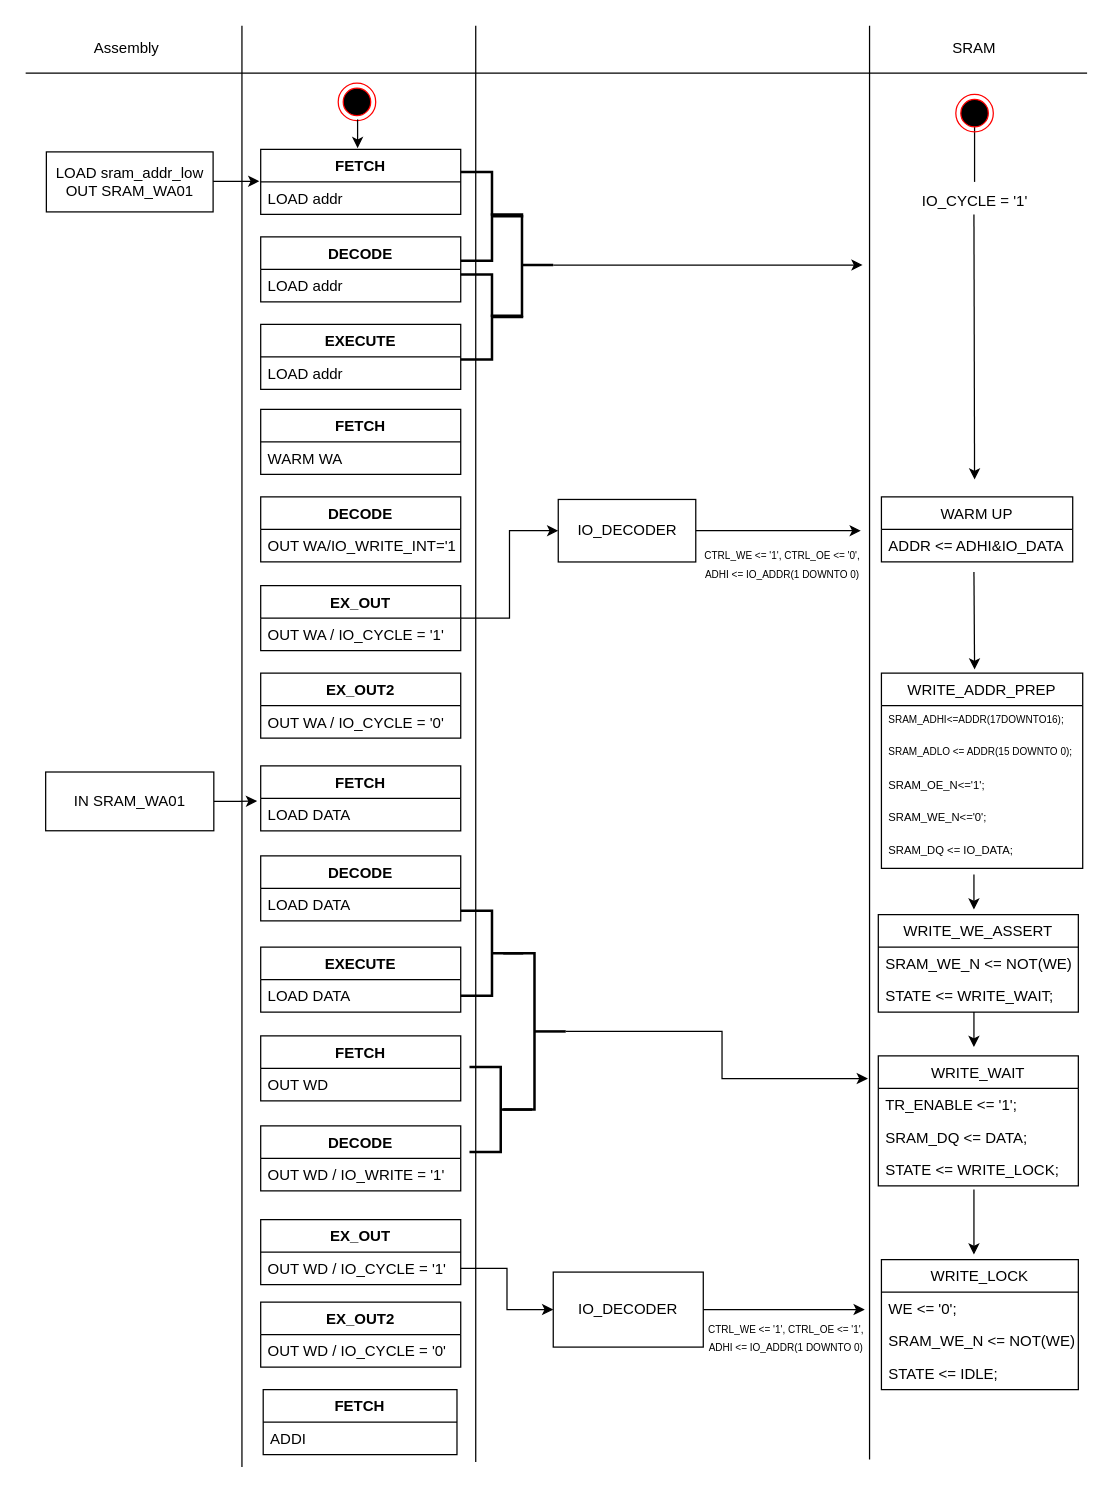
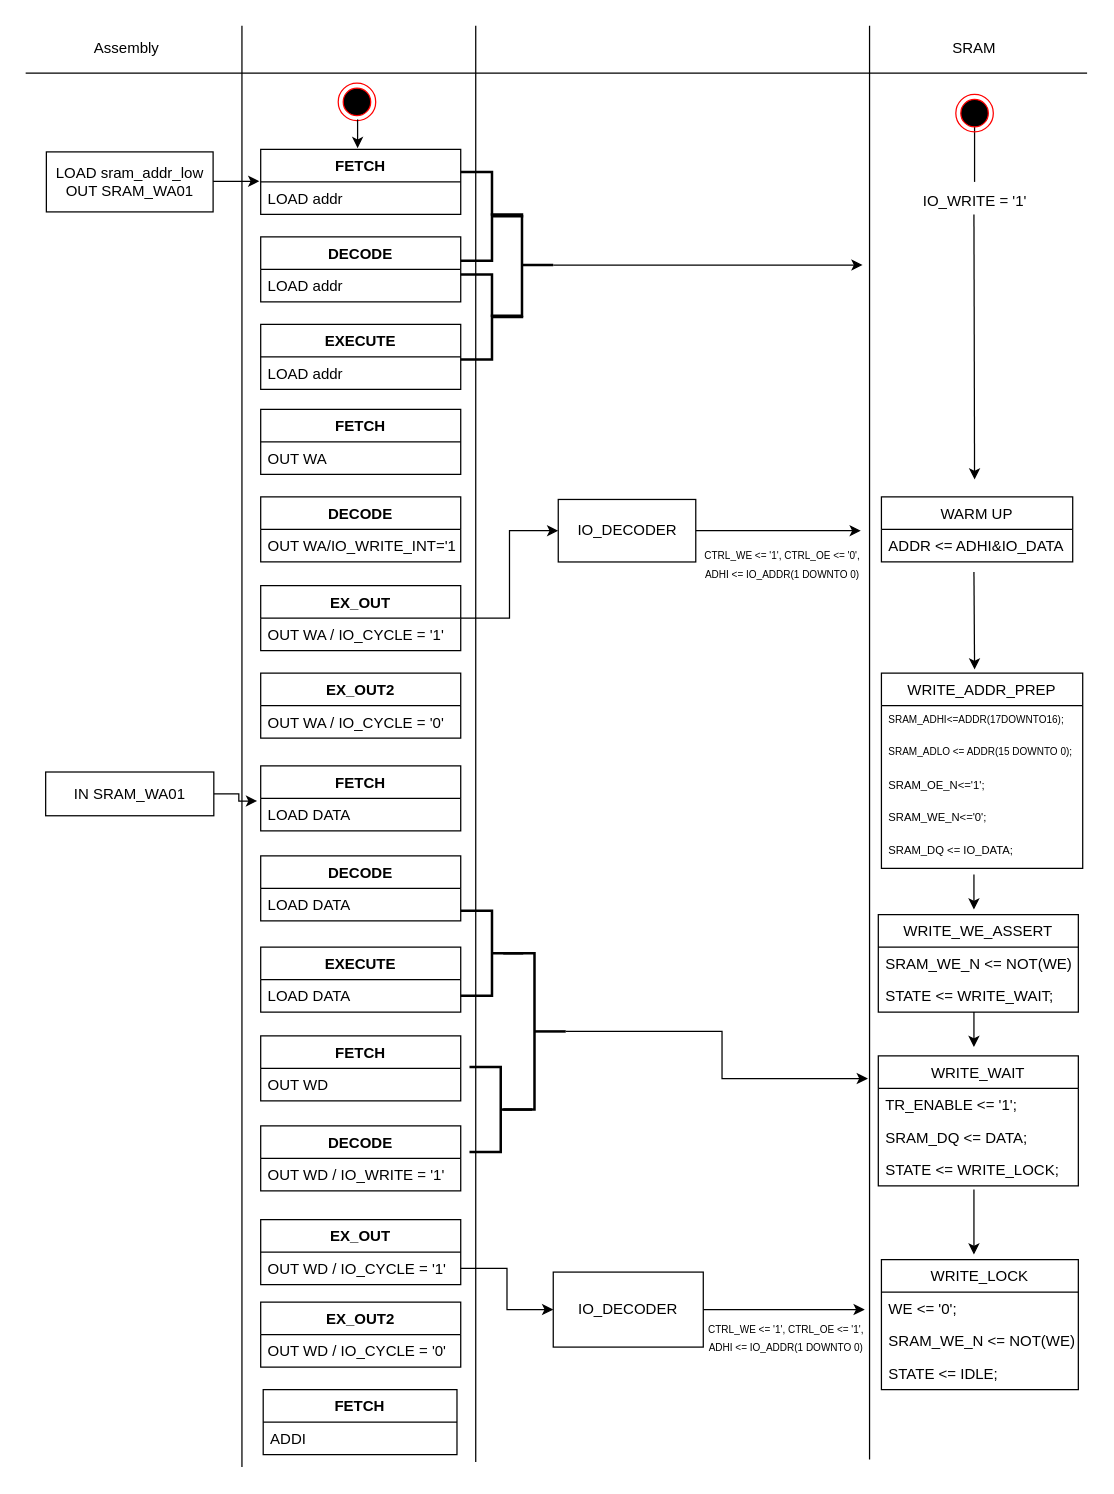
(975, 202) -> (975, 202)
(295, 459) -> (291, 459)
(130, 801) -> (130, 794)
